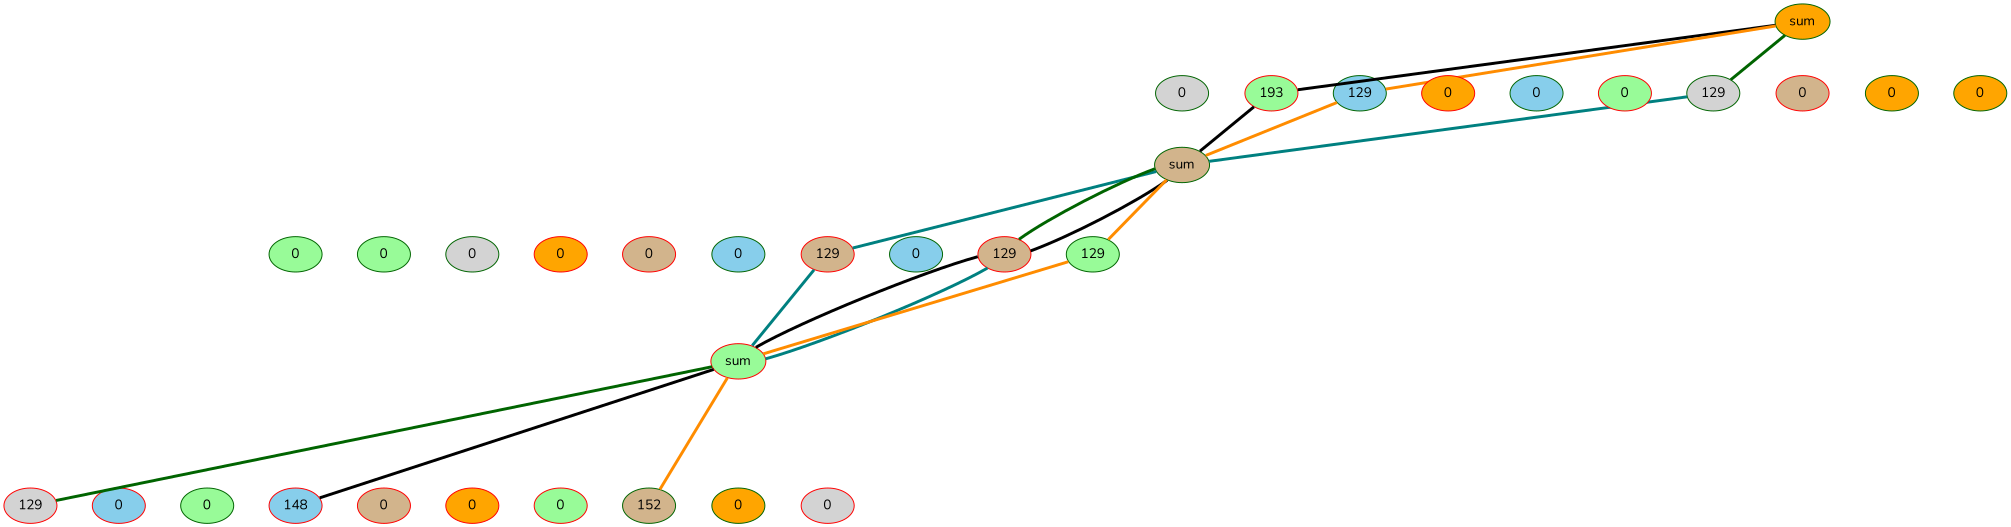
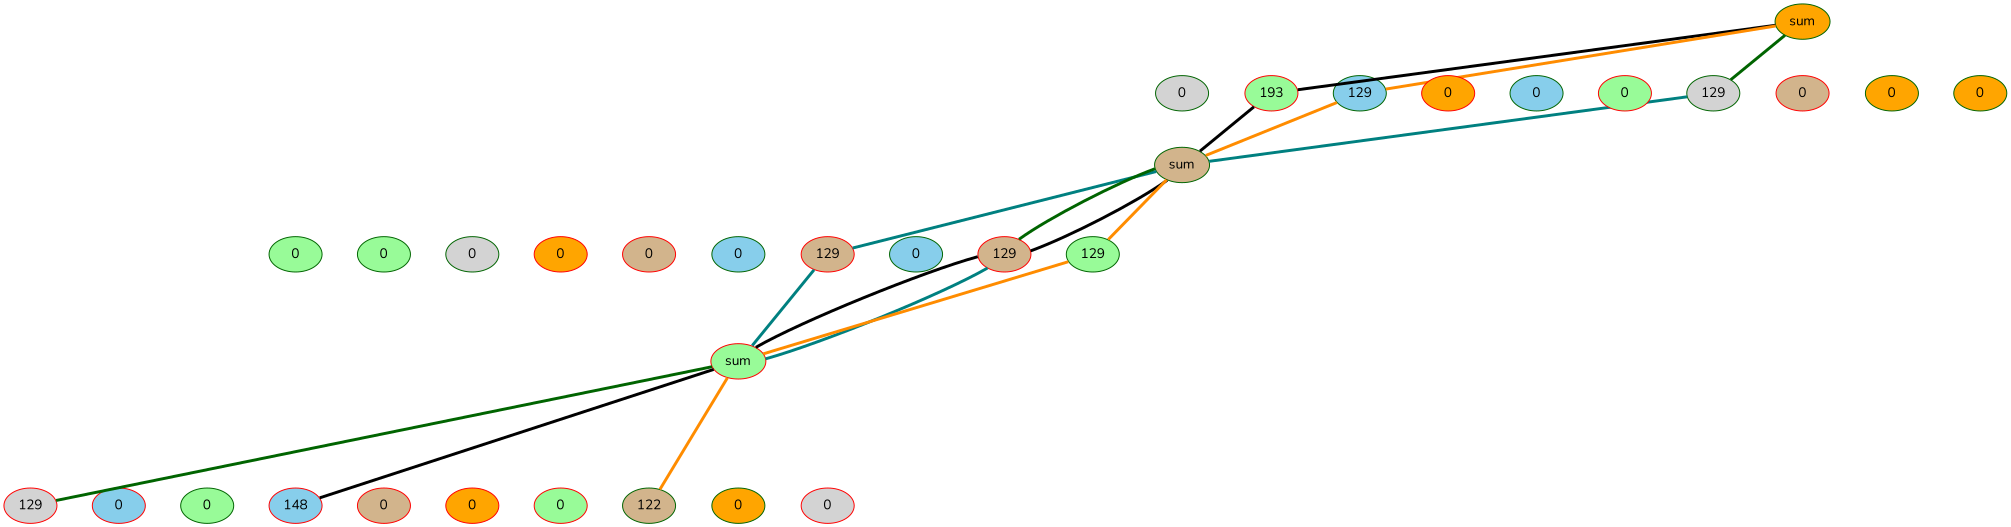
(649, 506) -> (649, 506)
